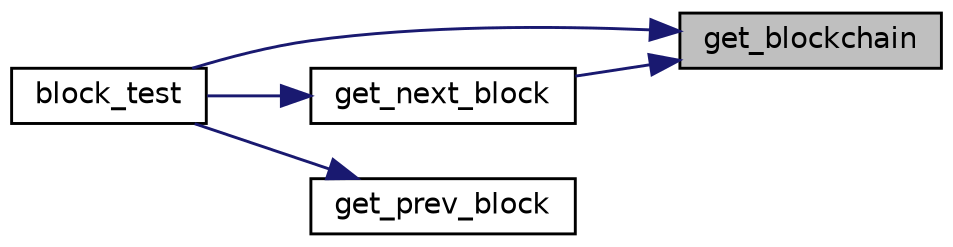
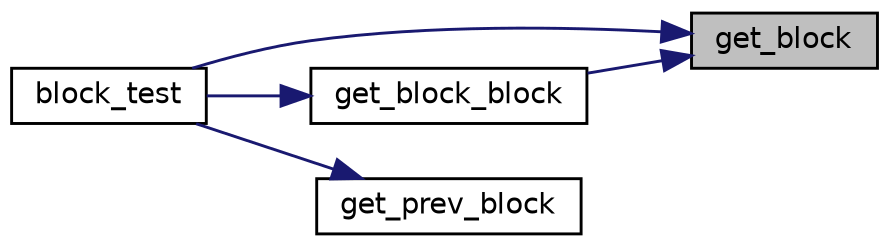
(811, 41) -> (784, 41)
(443, 96) -> (449, 96)
